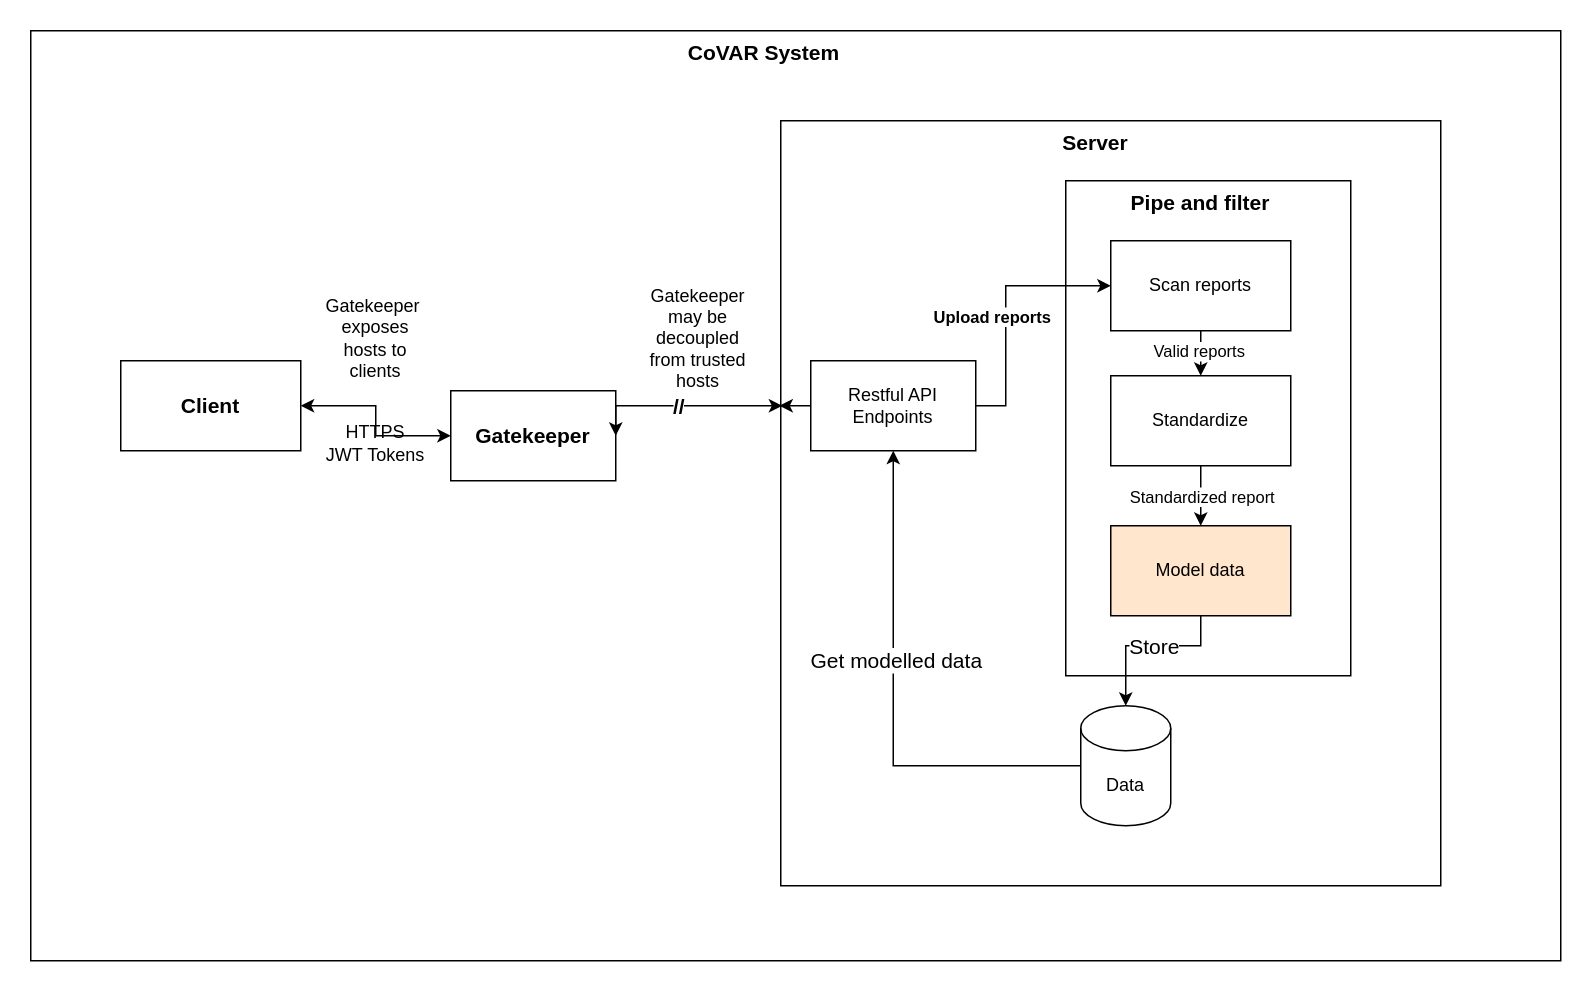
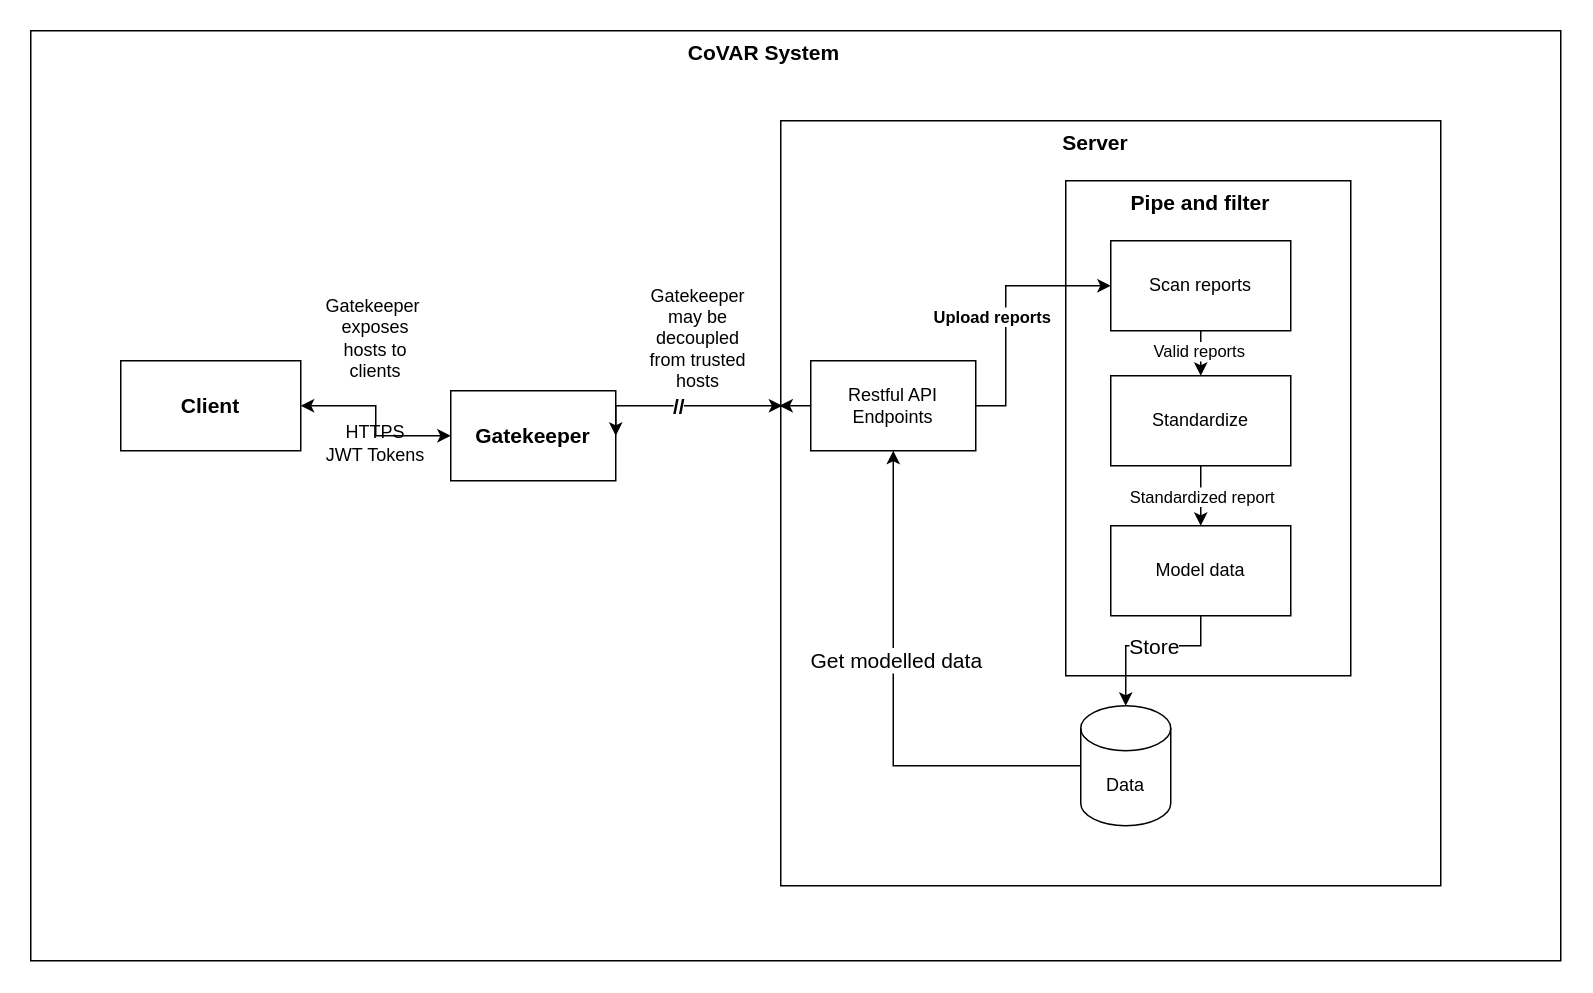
(1201, 571) -> (1201, 571)
